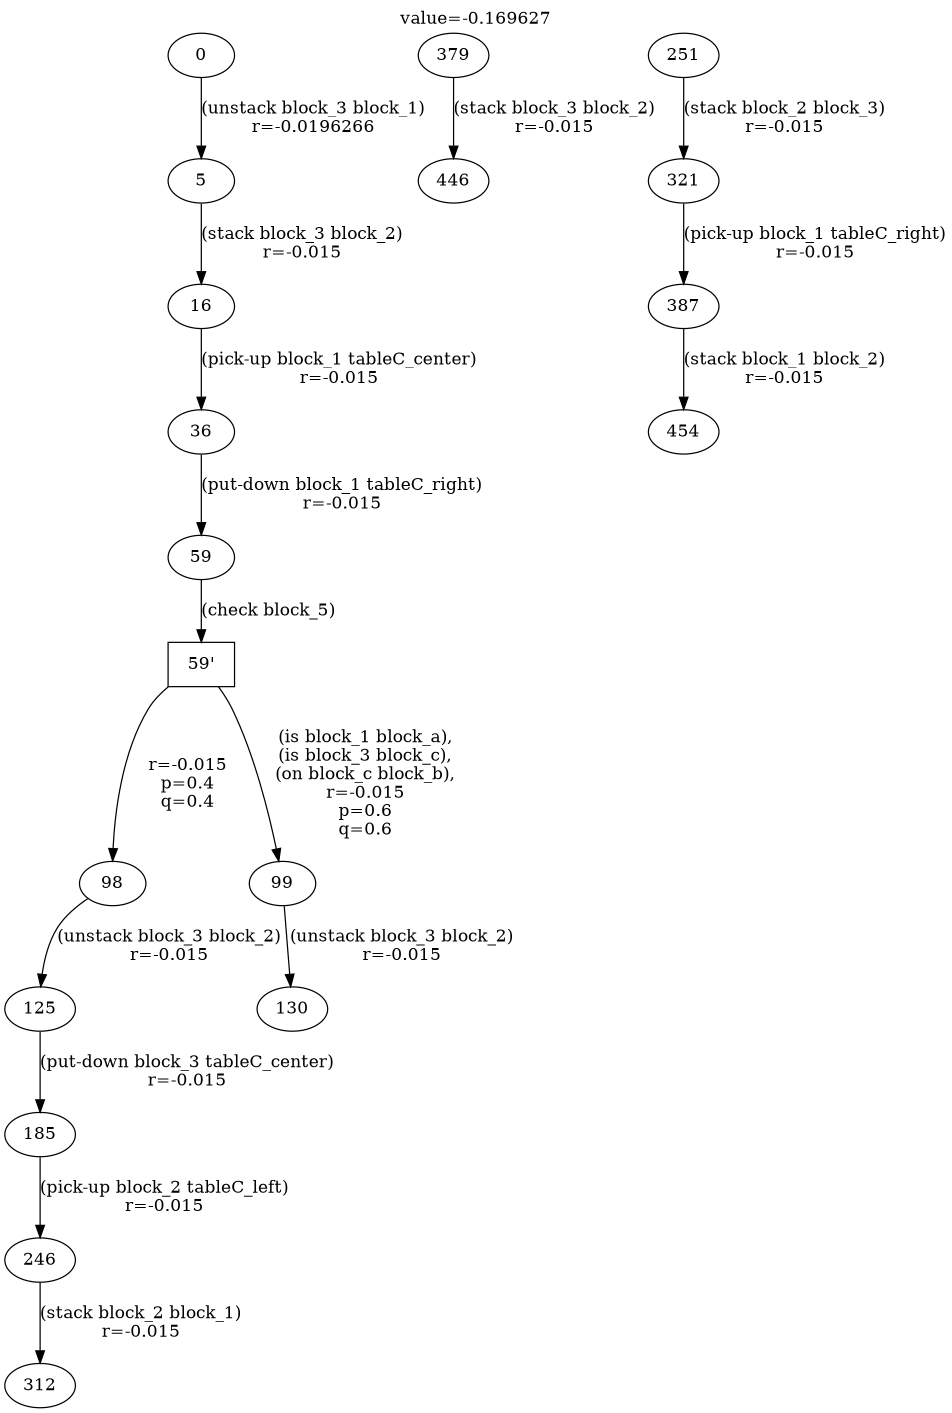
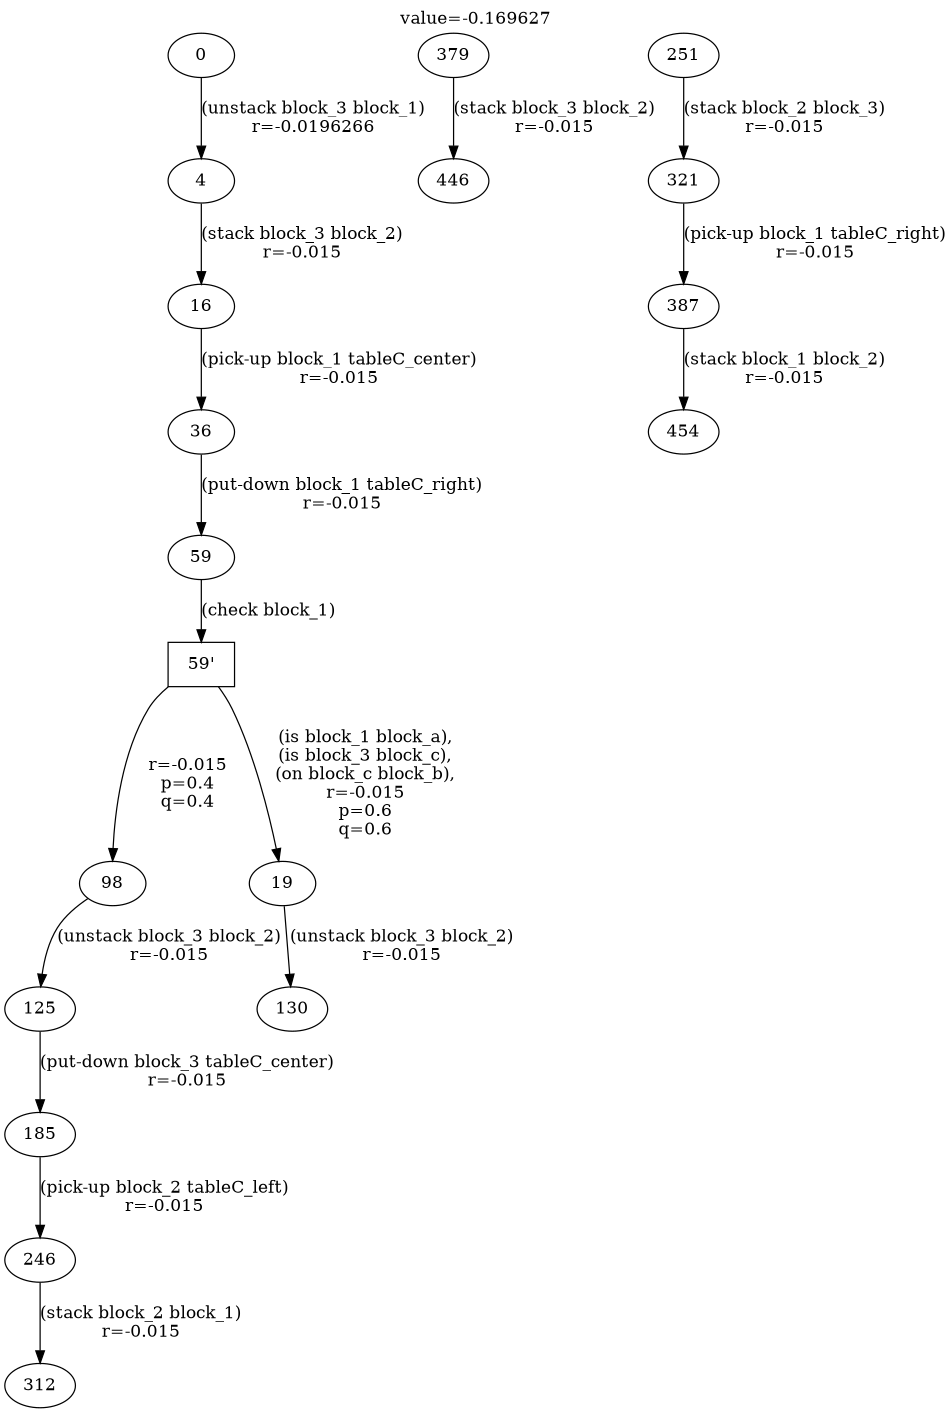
(201, 181) -> (201, 181)
(268, 611) -> (268, 611)
(283, 884) -> (283, 884)
